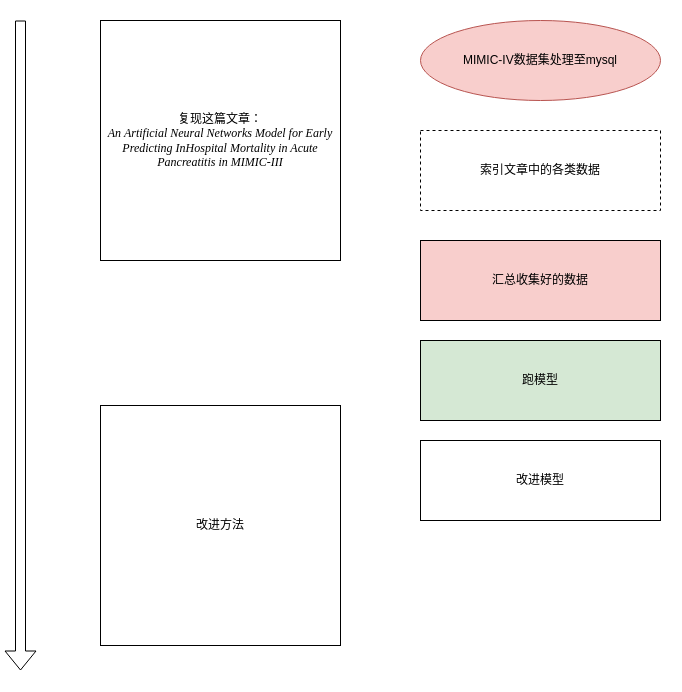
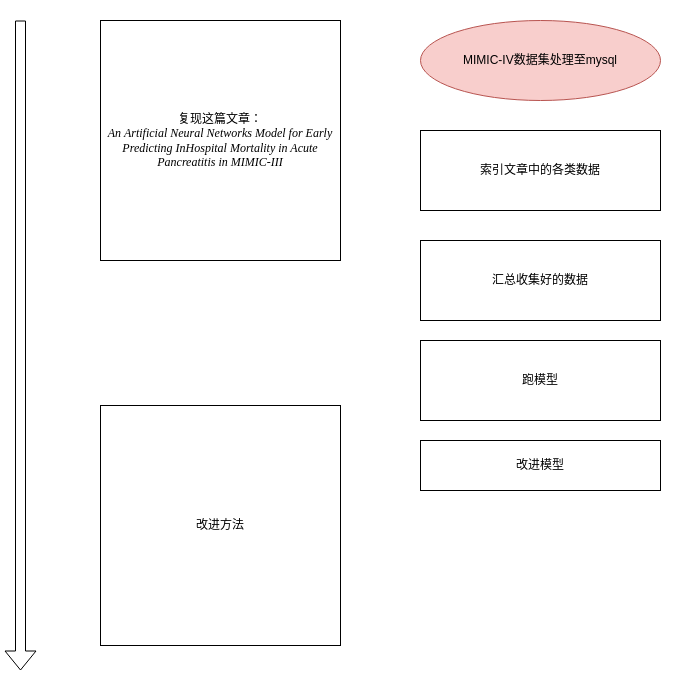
(541, 171) -> (541, 171)
(541, 281) -> (541, 281)
(541, 381) -> (541, 381)
(541, 481) -> (541, 466)
